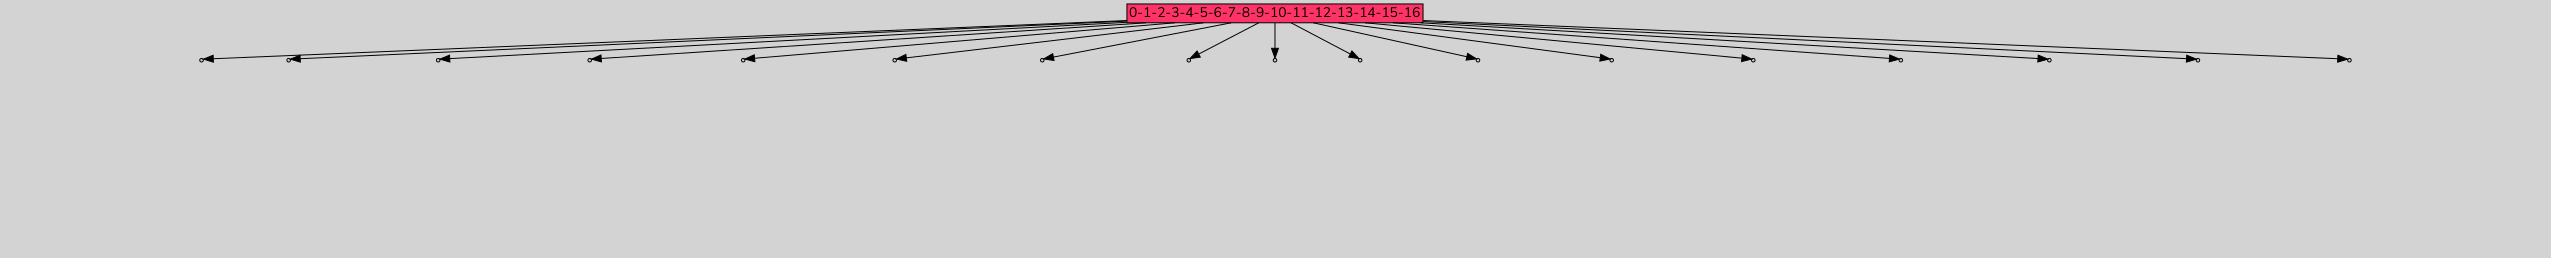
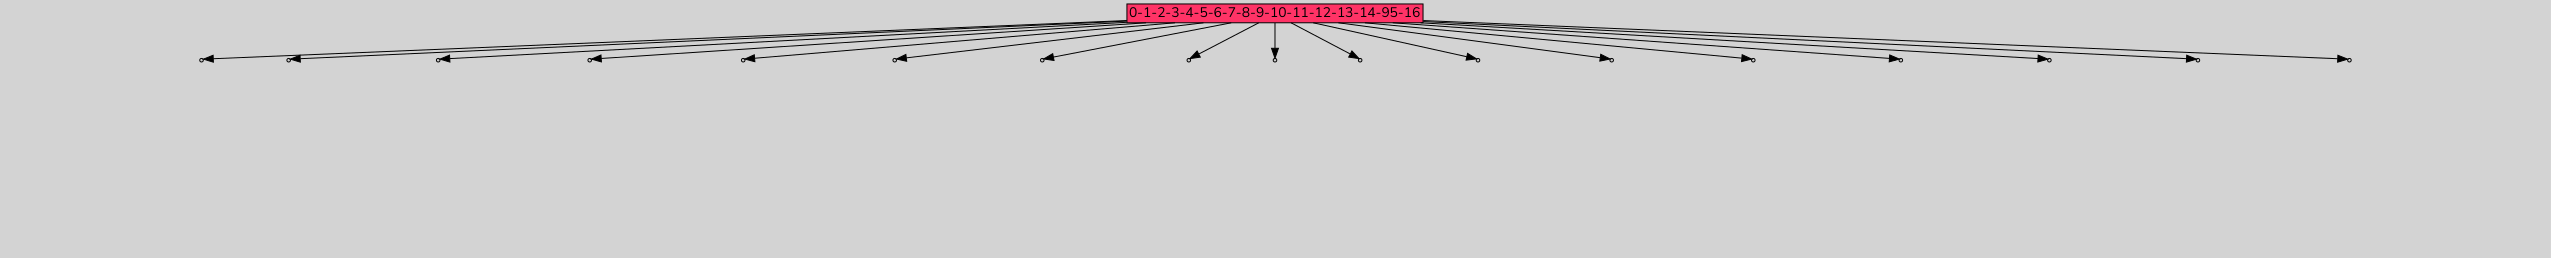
(1275, 13) -> (1275, 13)
